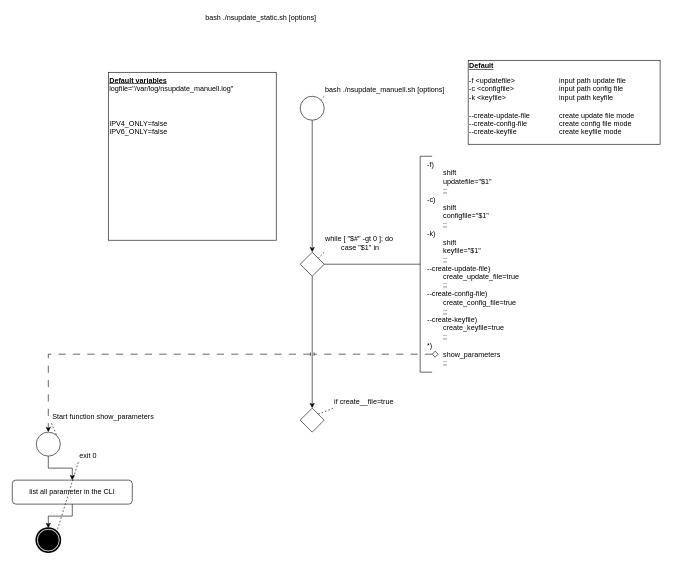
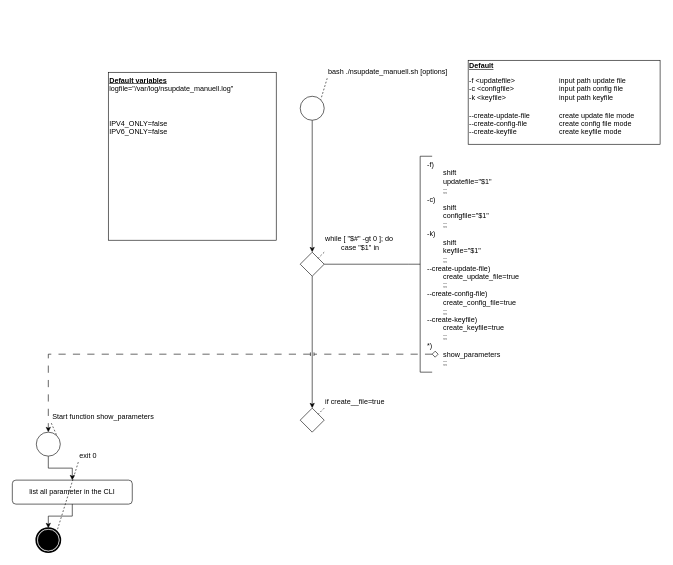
(267, 18) -> none
(387, 90) -> (390, 72)
(381, 402) -> (372, 402)
